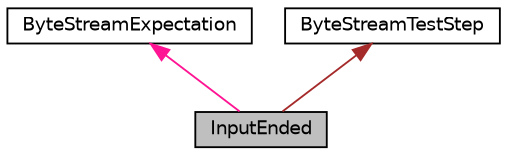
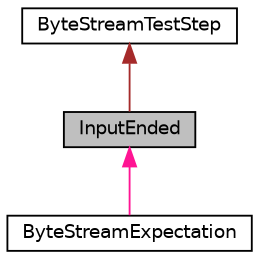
(203, 83) -> (130, 191)
